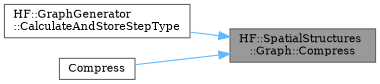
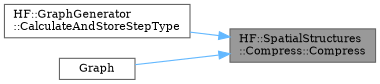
(303, 46) -> (303, 46)
(97, 69) -> (97, 69)
